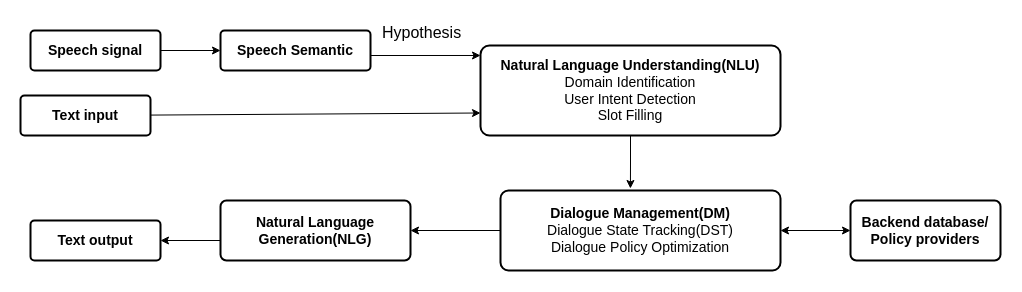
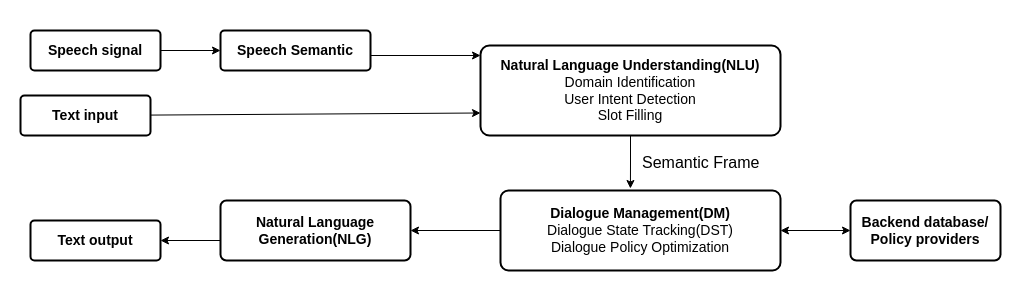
(426, 31) -> none
none -> (706, 161)
